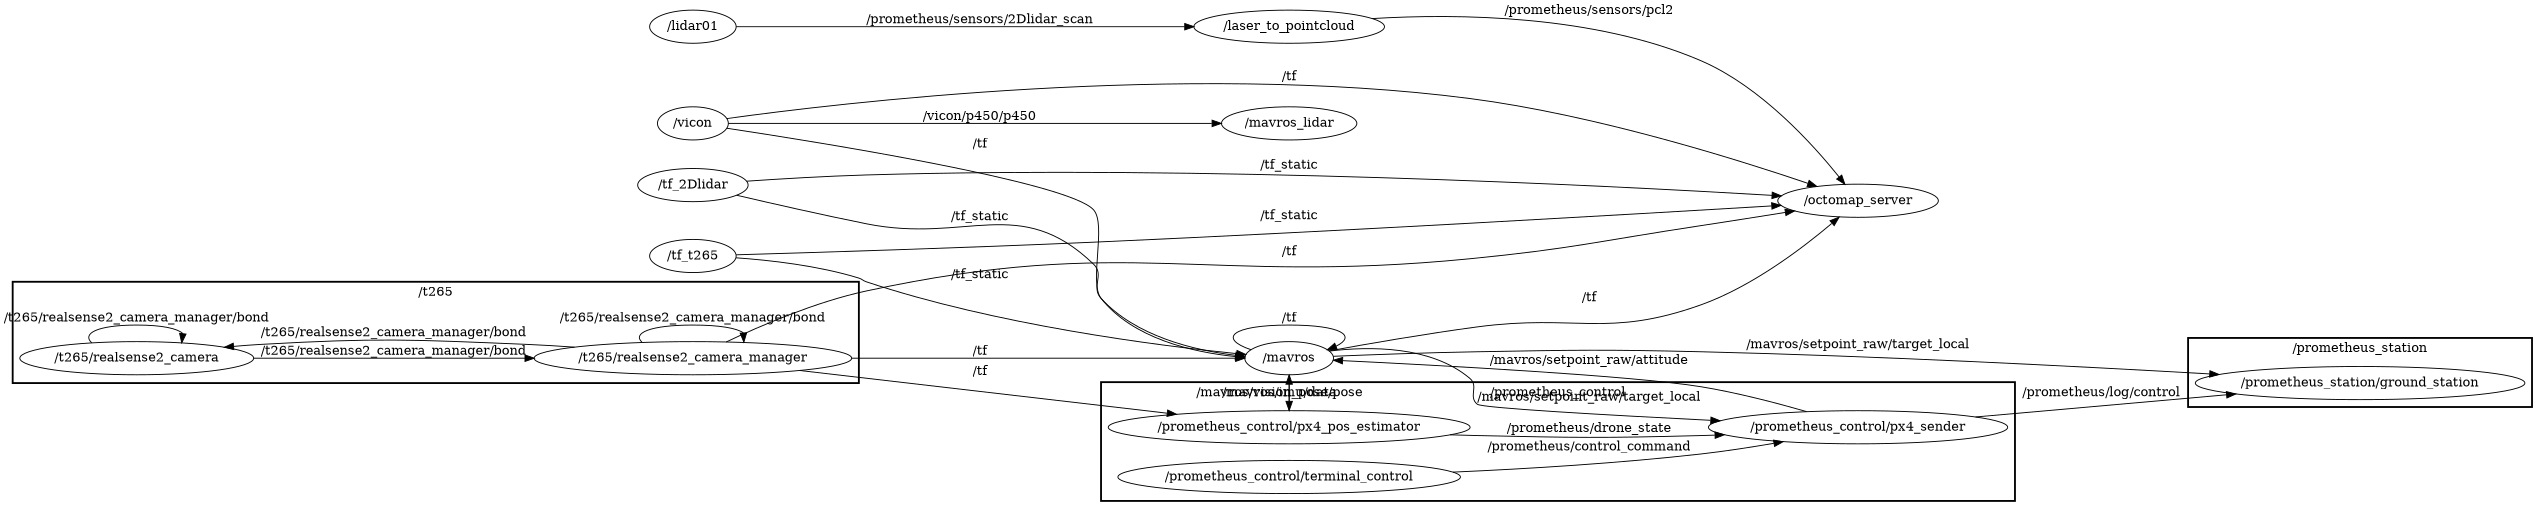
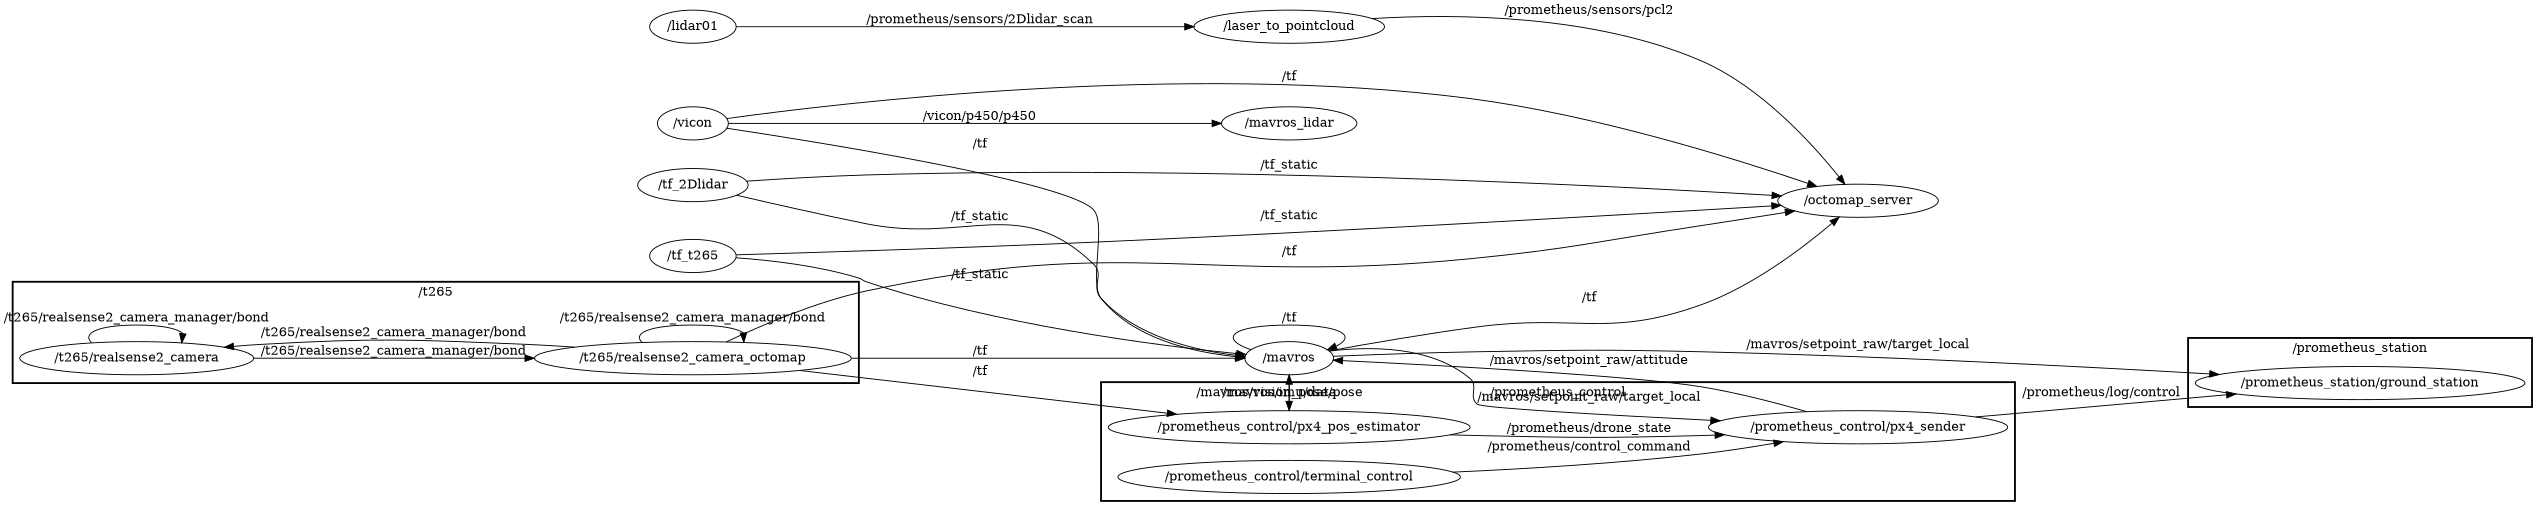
(693, 358) -> (693, 358)
